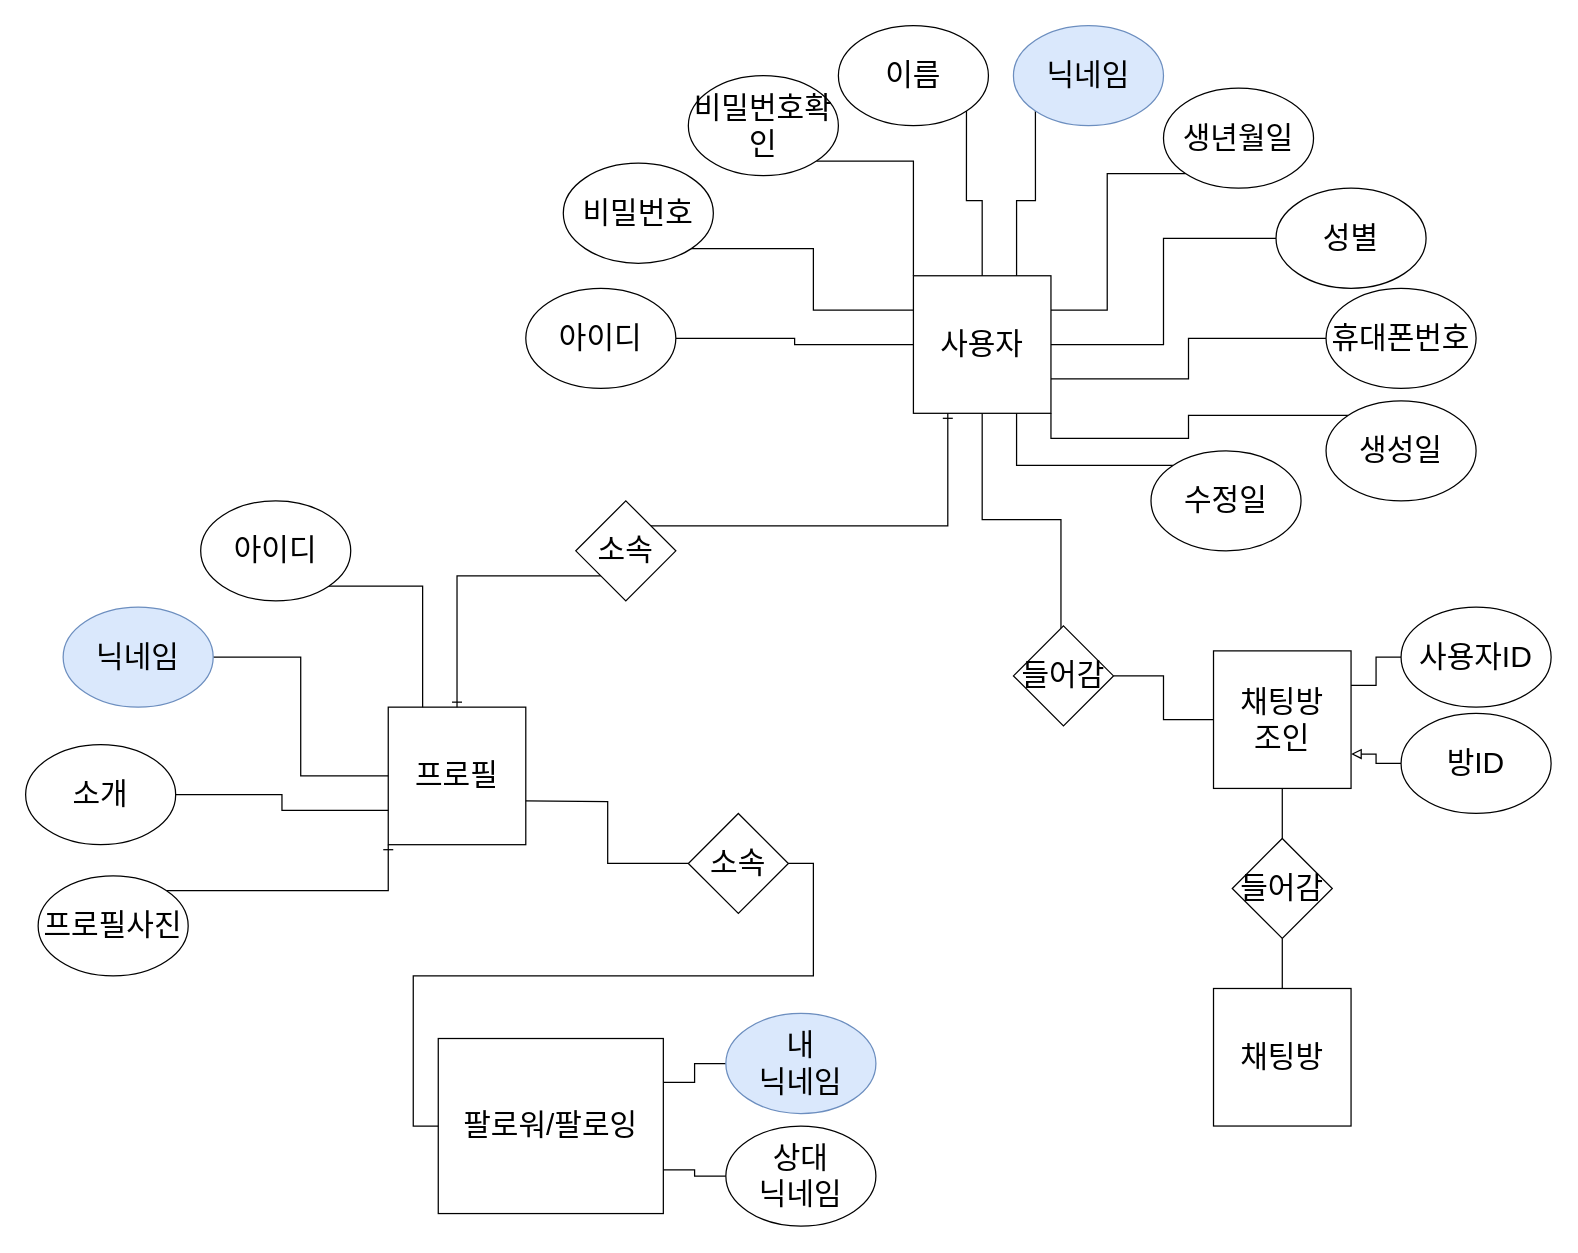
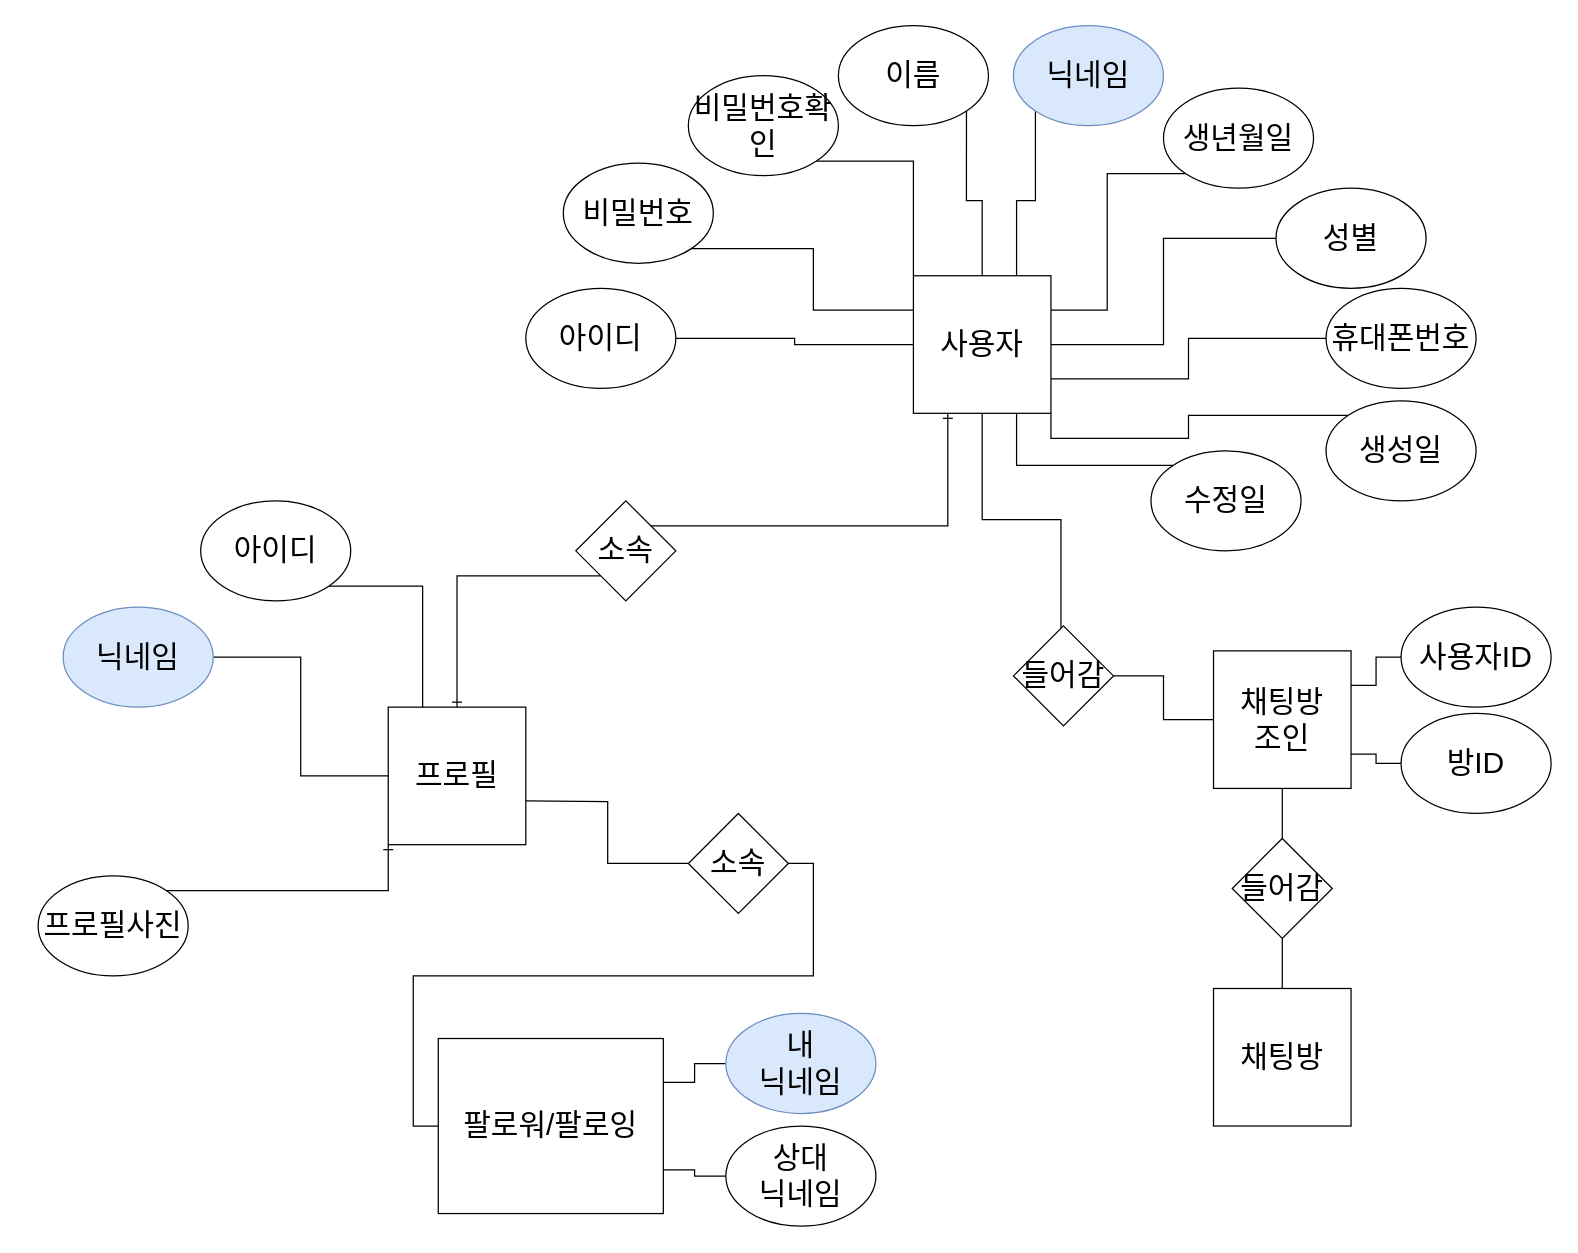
(1362, 754) -> (1358, 754)
(101, 794) -> none
(282, 802) -> none
